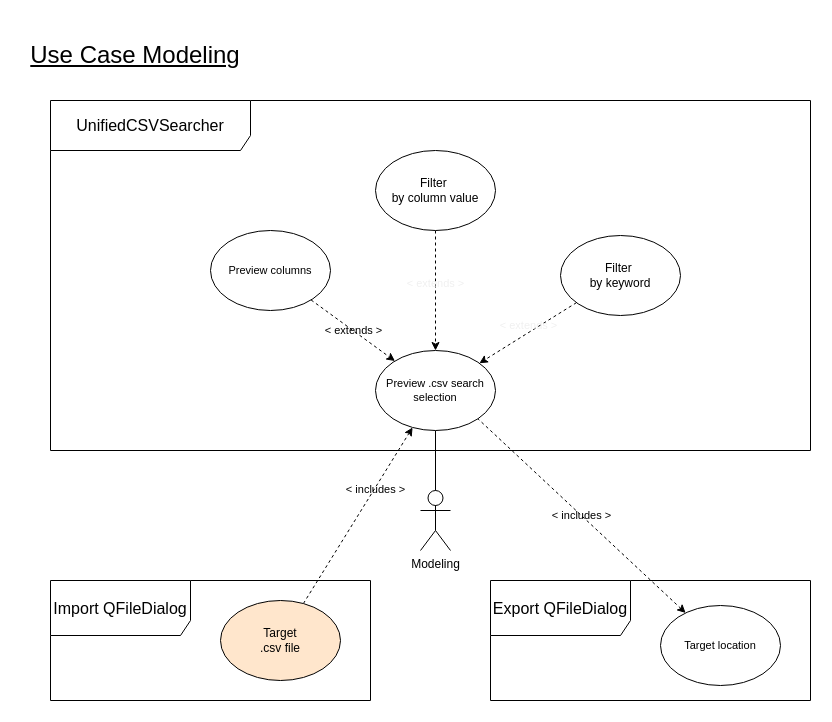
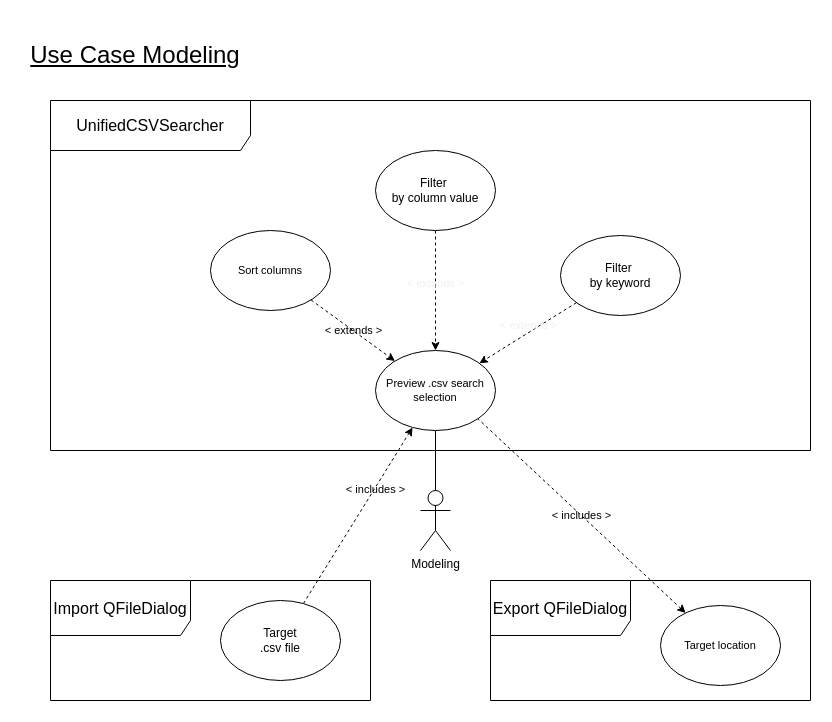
(271, 271) -> (271, 271)
(281, 641) -> (281, 641)
